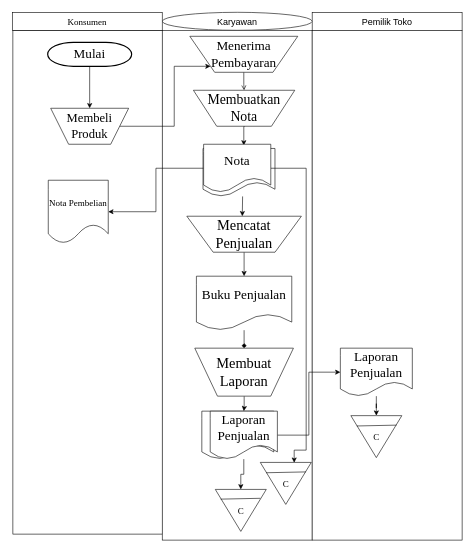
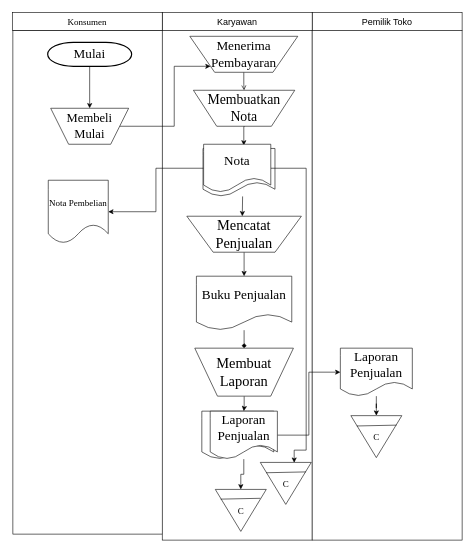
(237, 21) -> (237, 21)
(90, 126) -> (90, 126)
